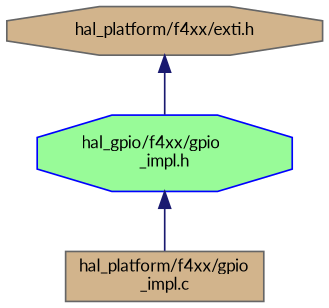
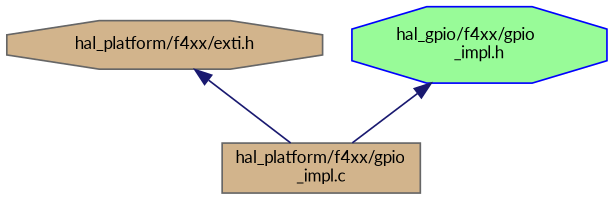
(165, 93) -> (250, 112)
